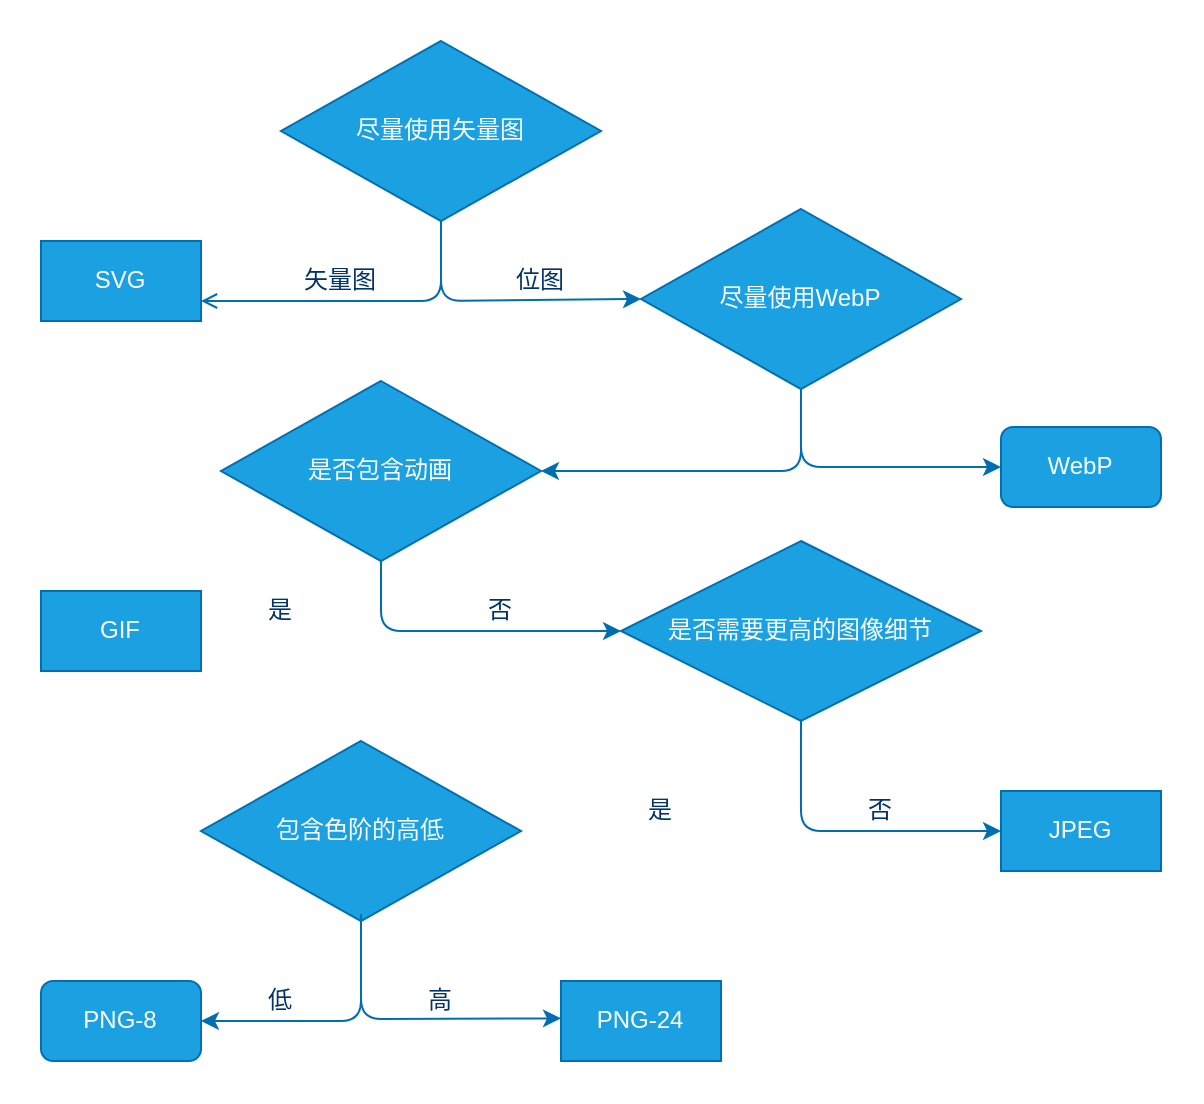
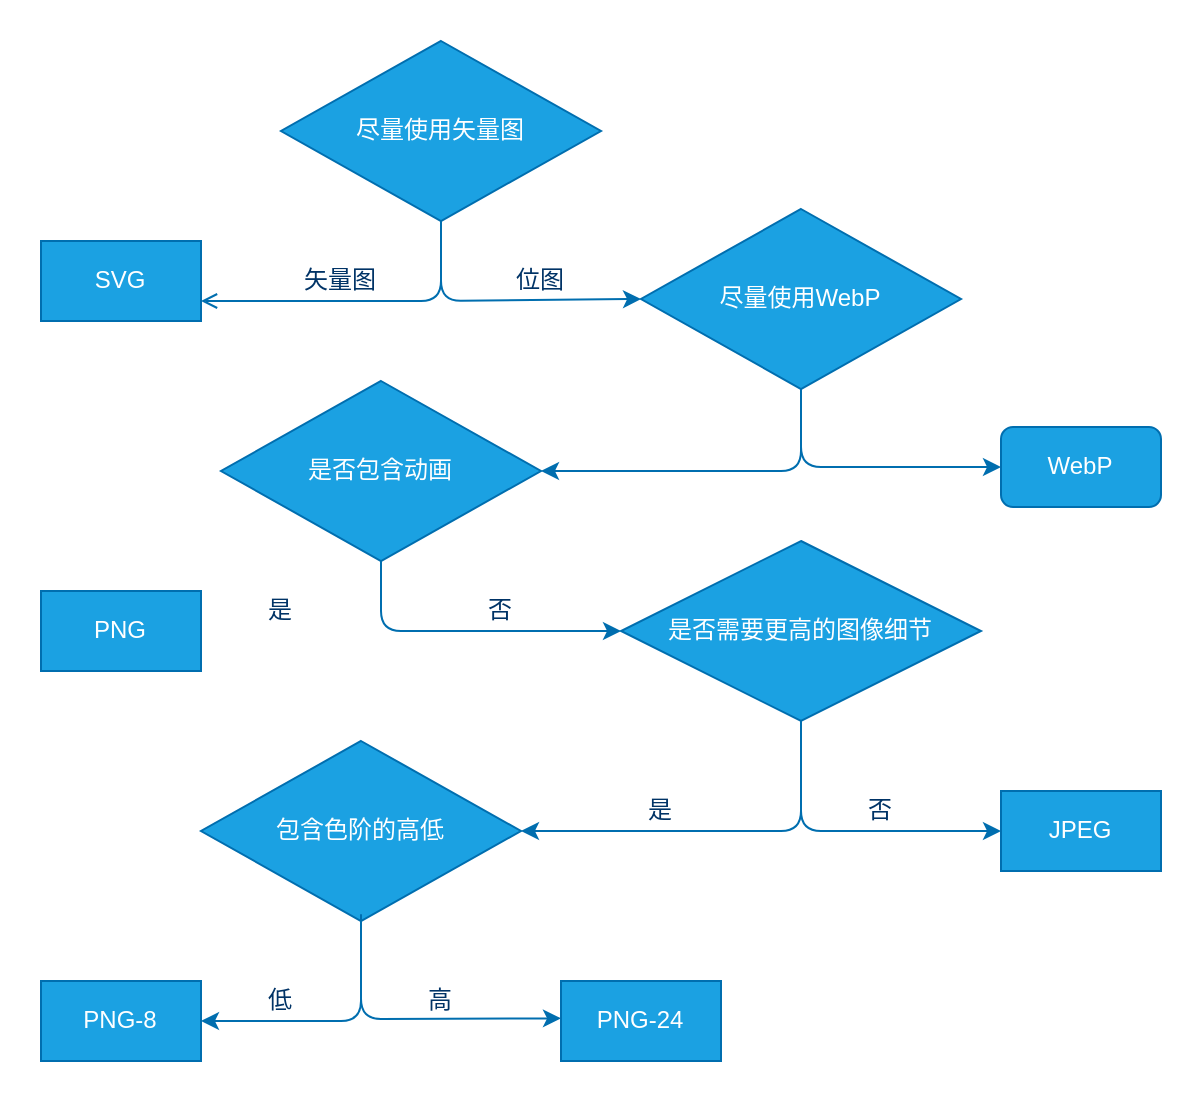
(121, 631) -> (121, 631)
none -> (666, 831)
(121, 1021) -> (121, 1021)
